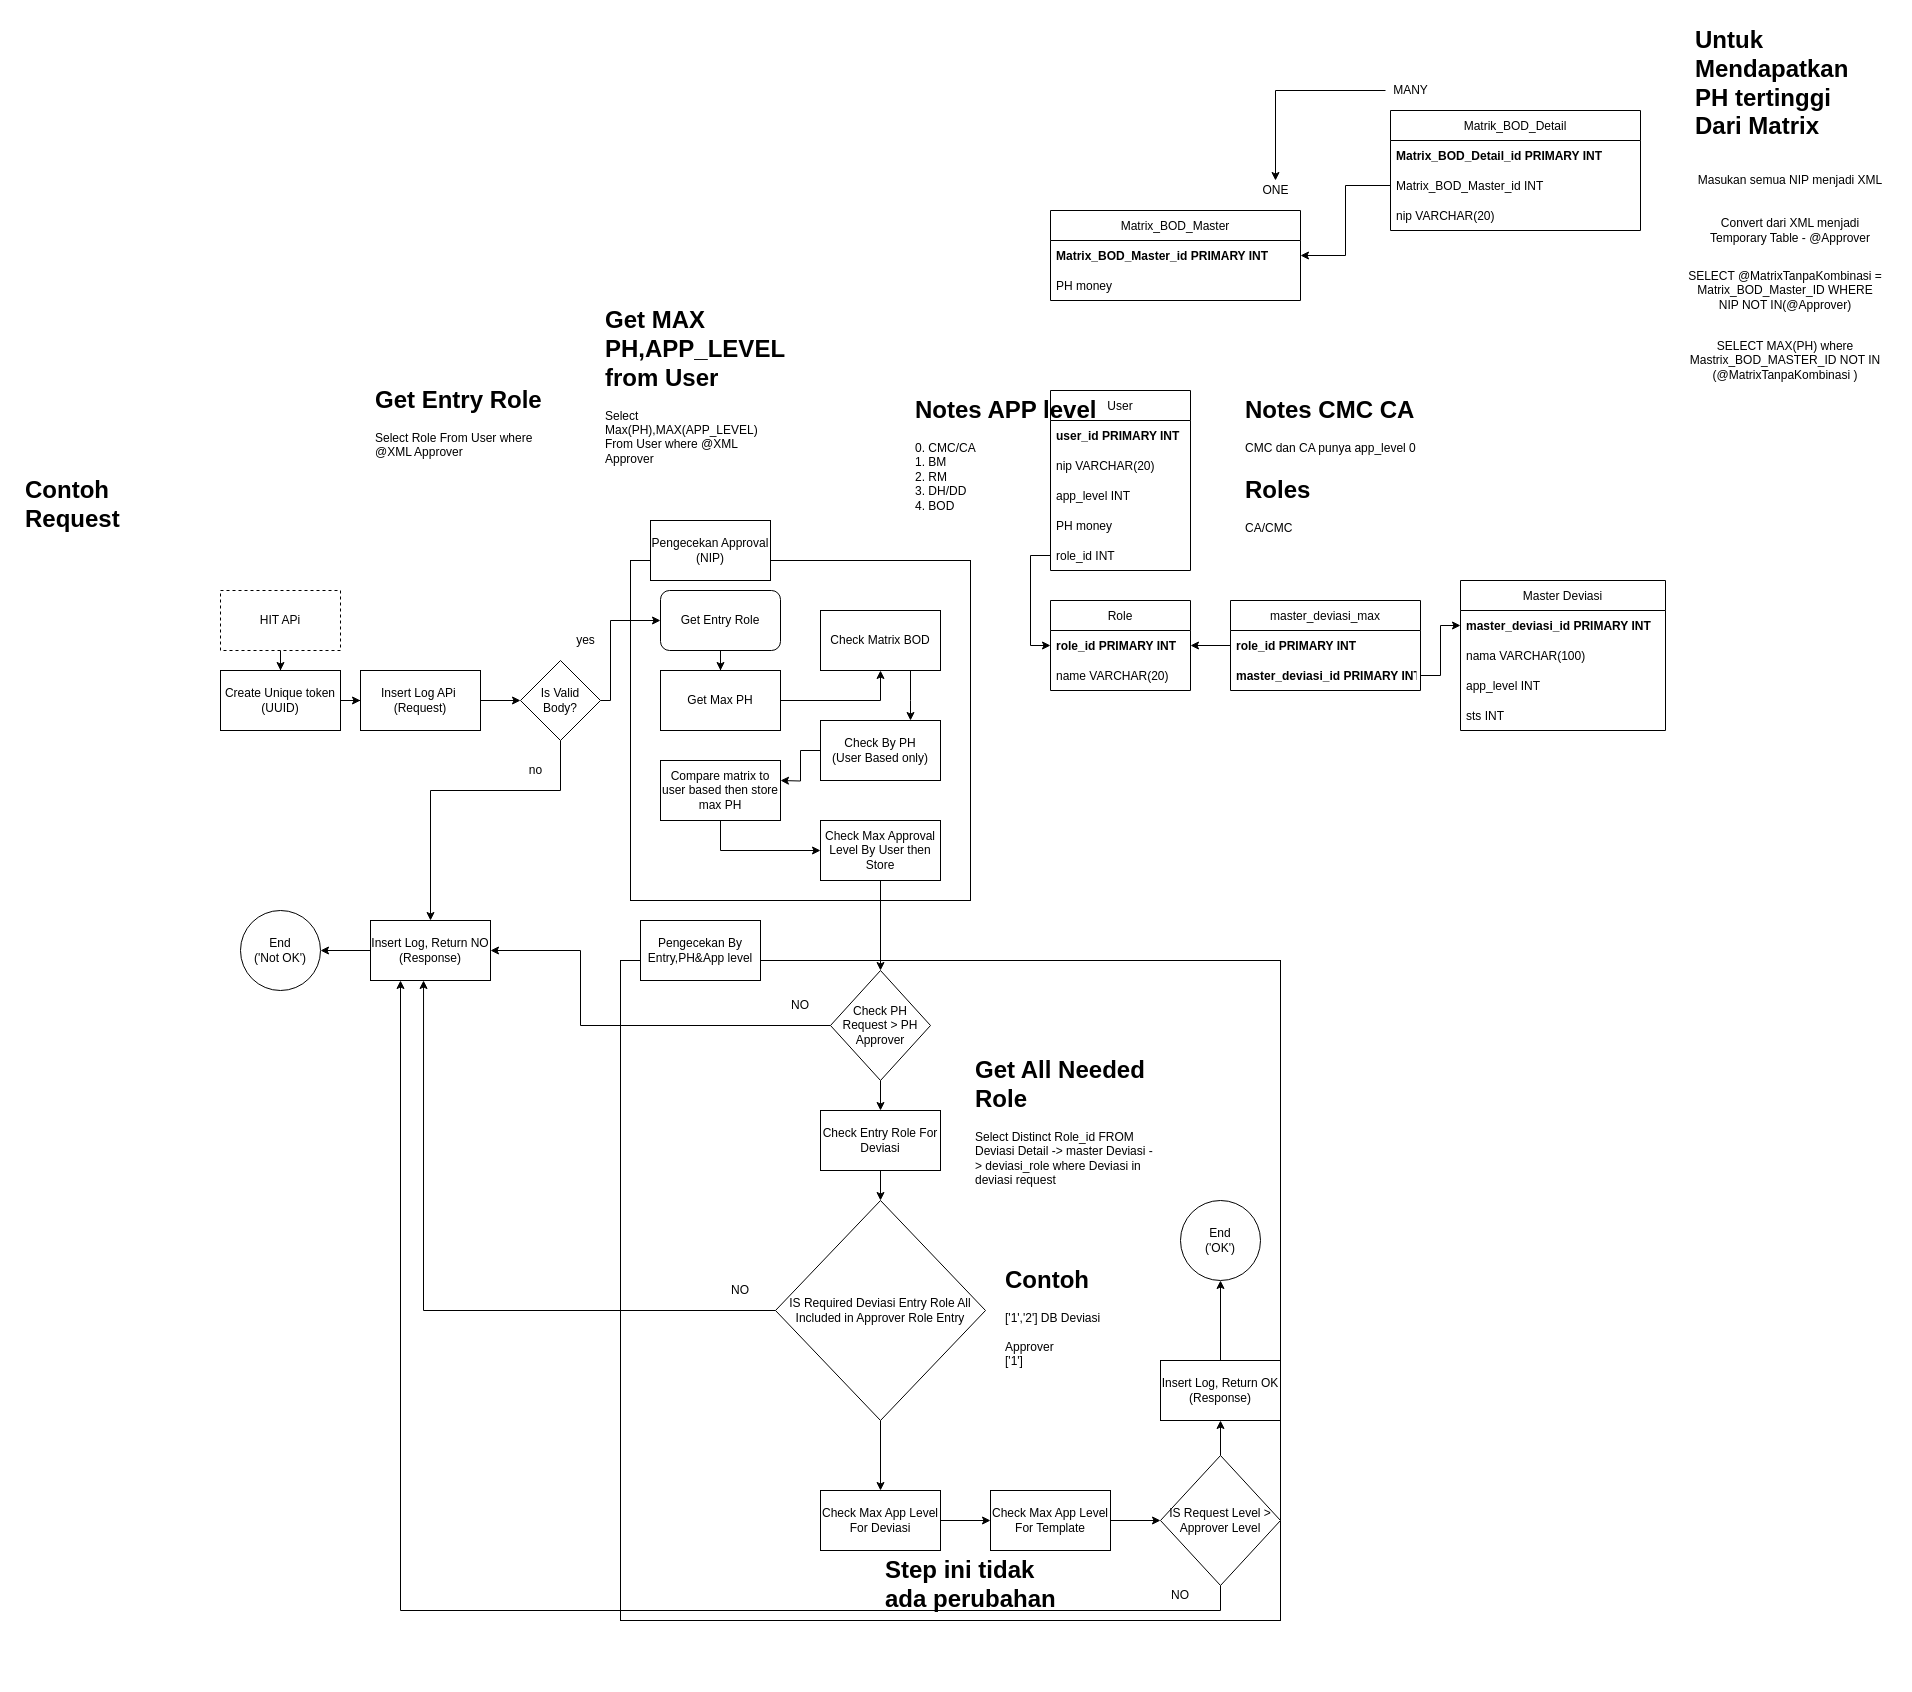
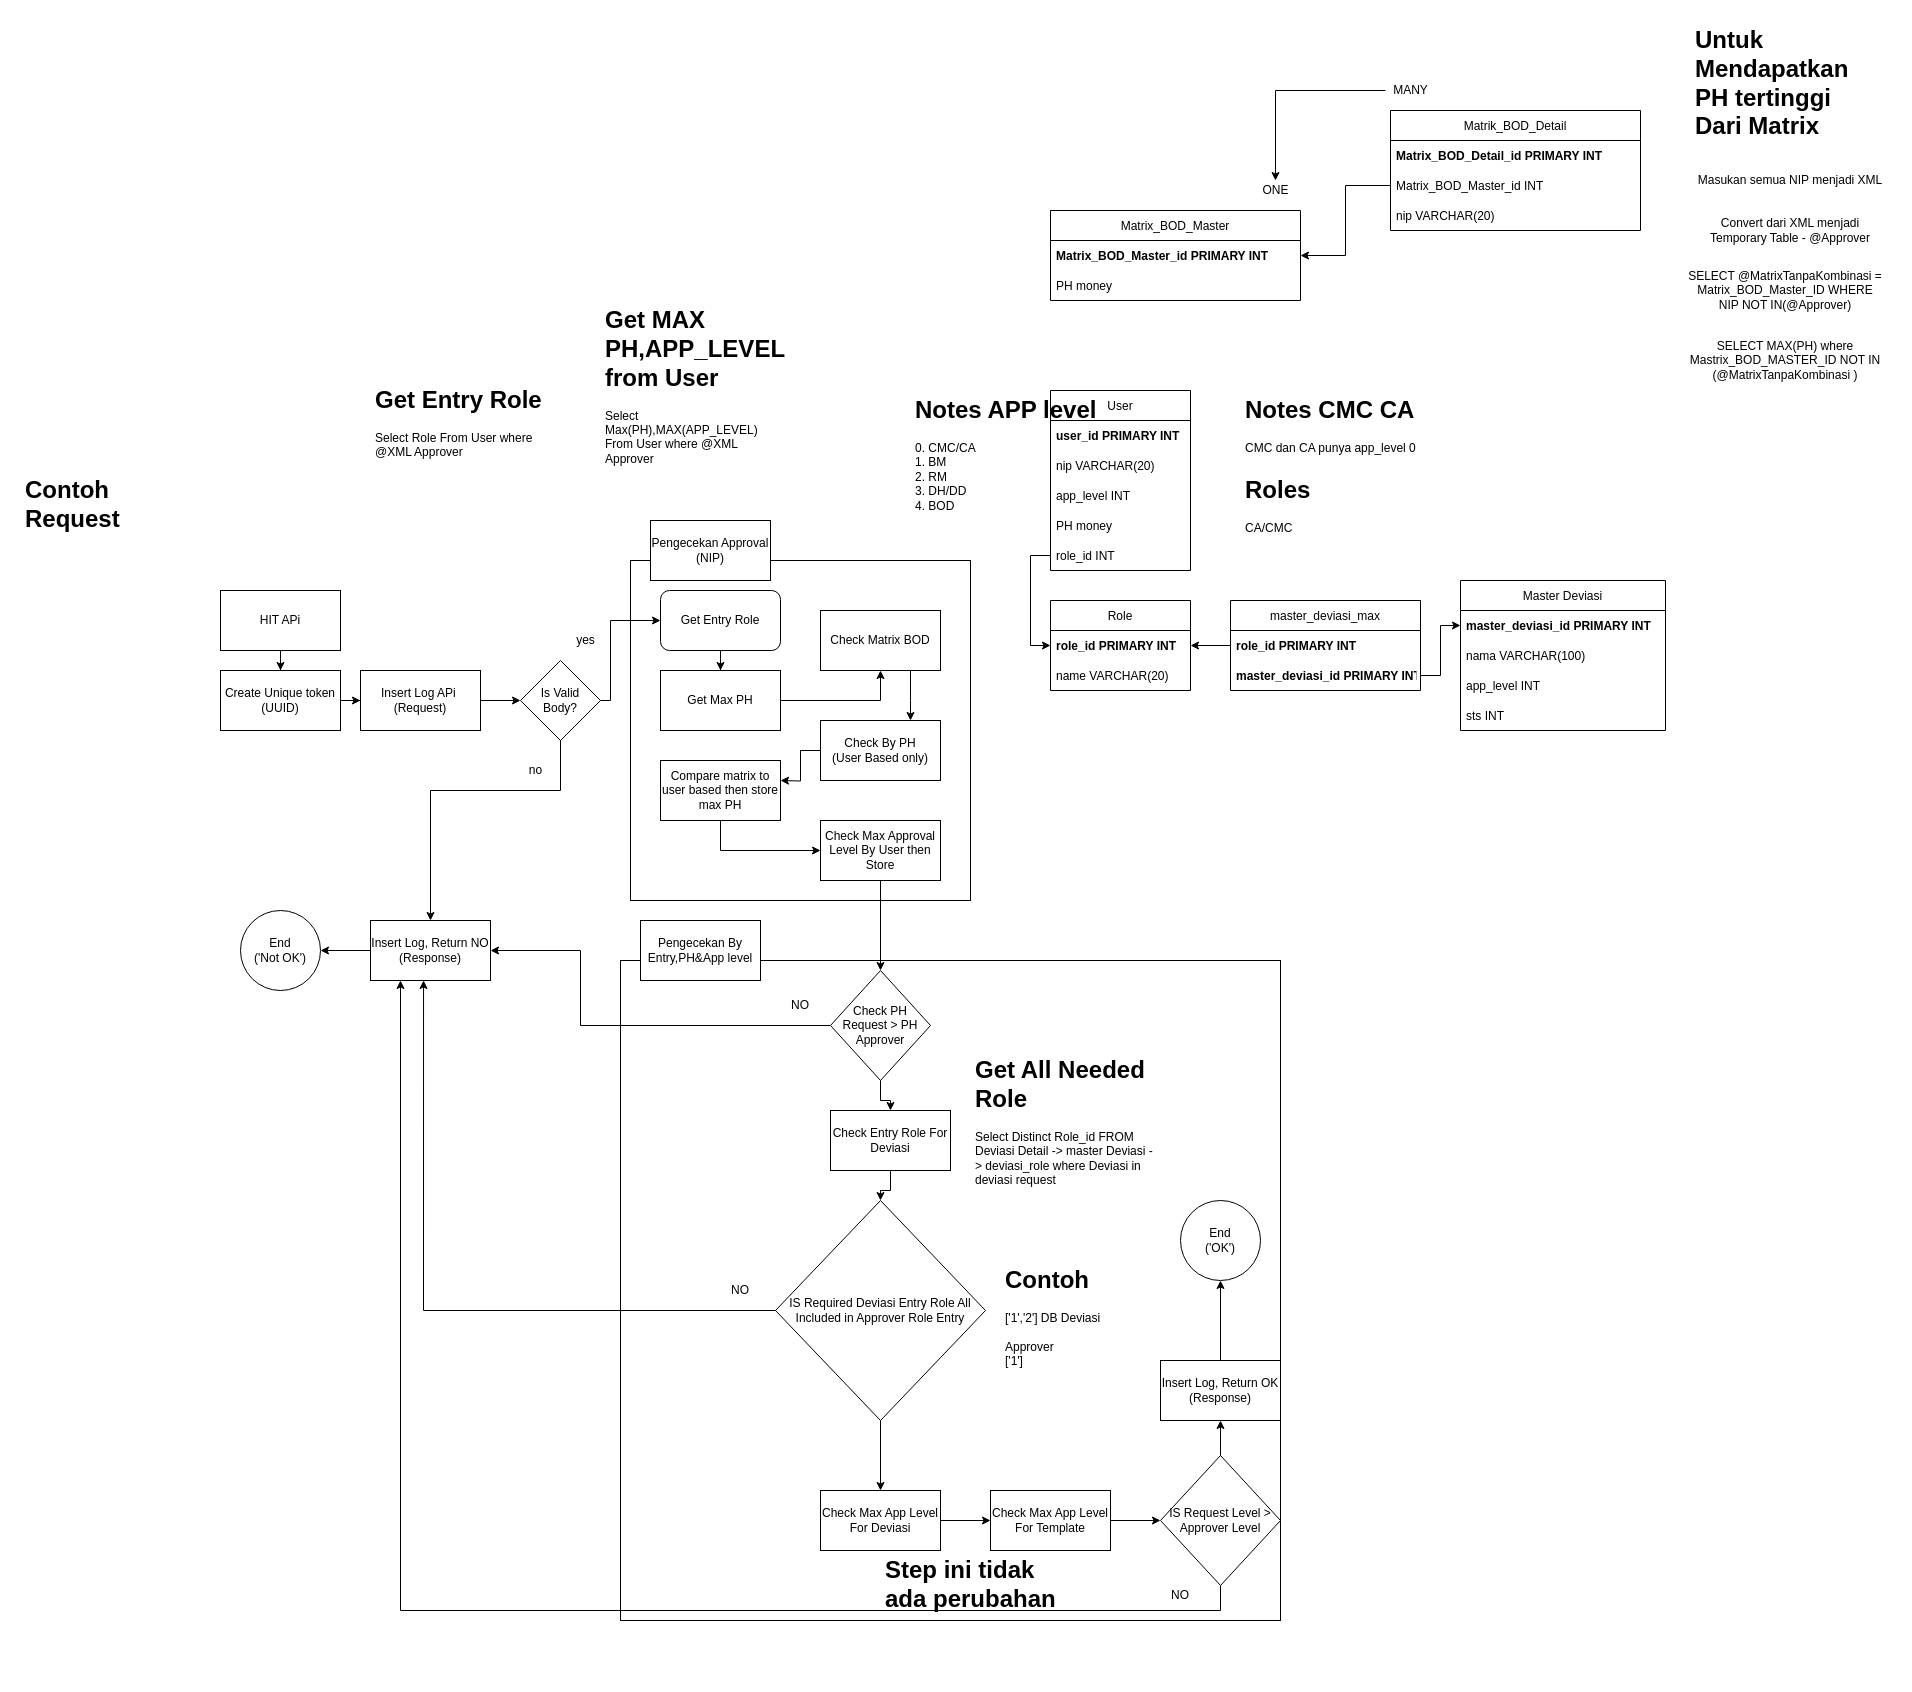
(281, 621) -> (281, 621)
(881, 1141) -> (891, 1141)
